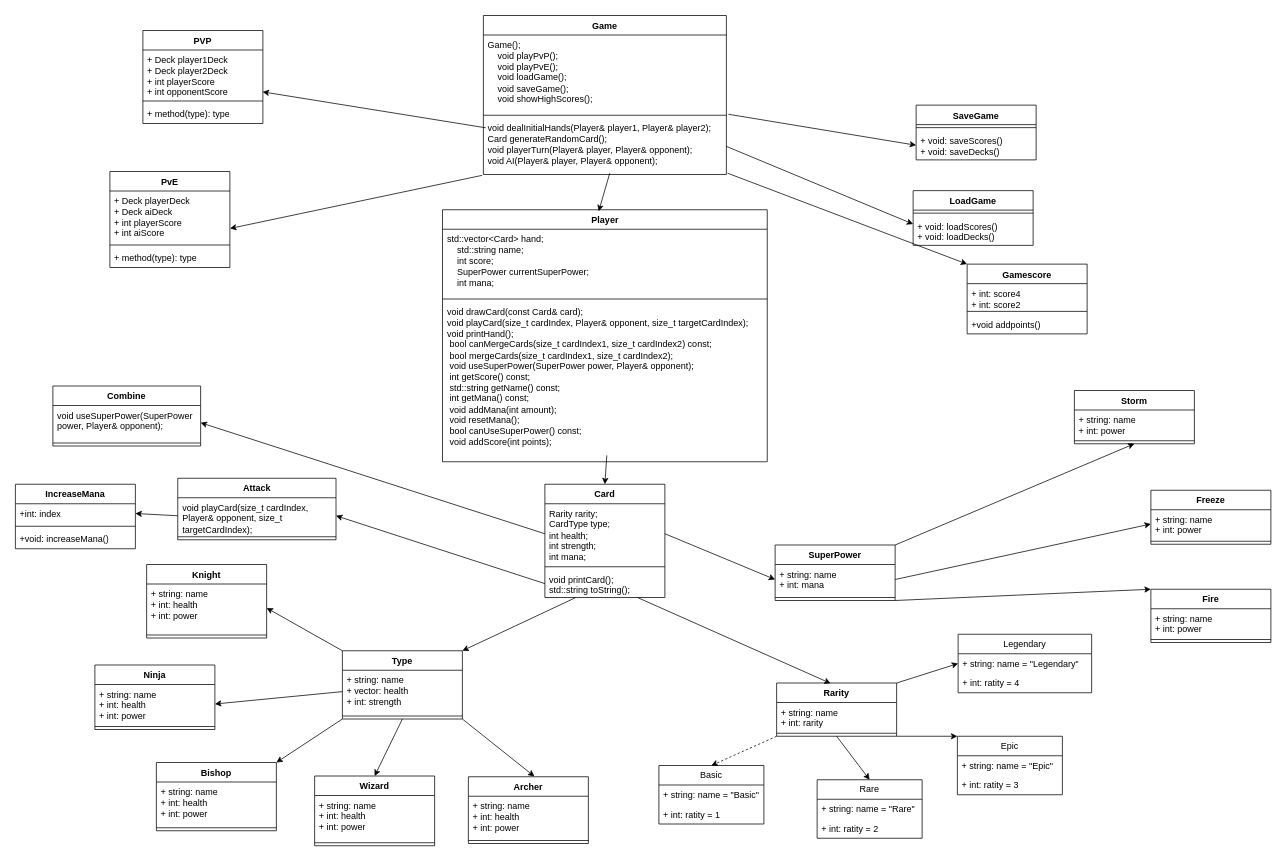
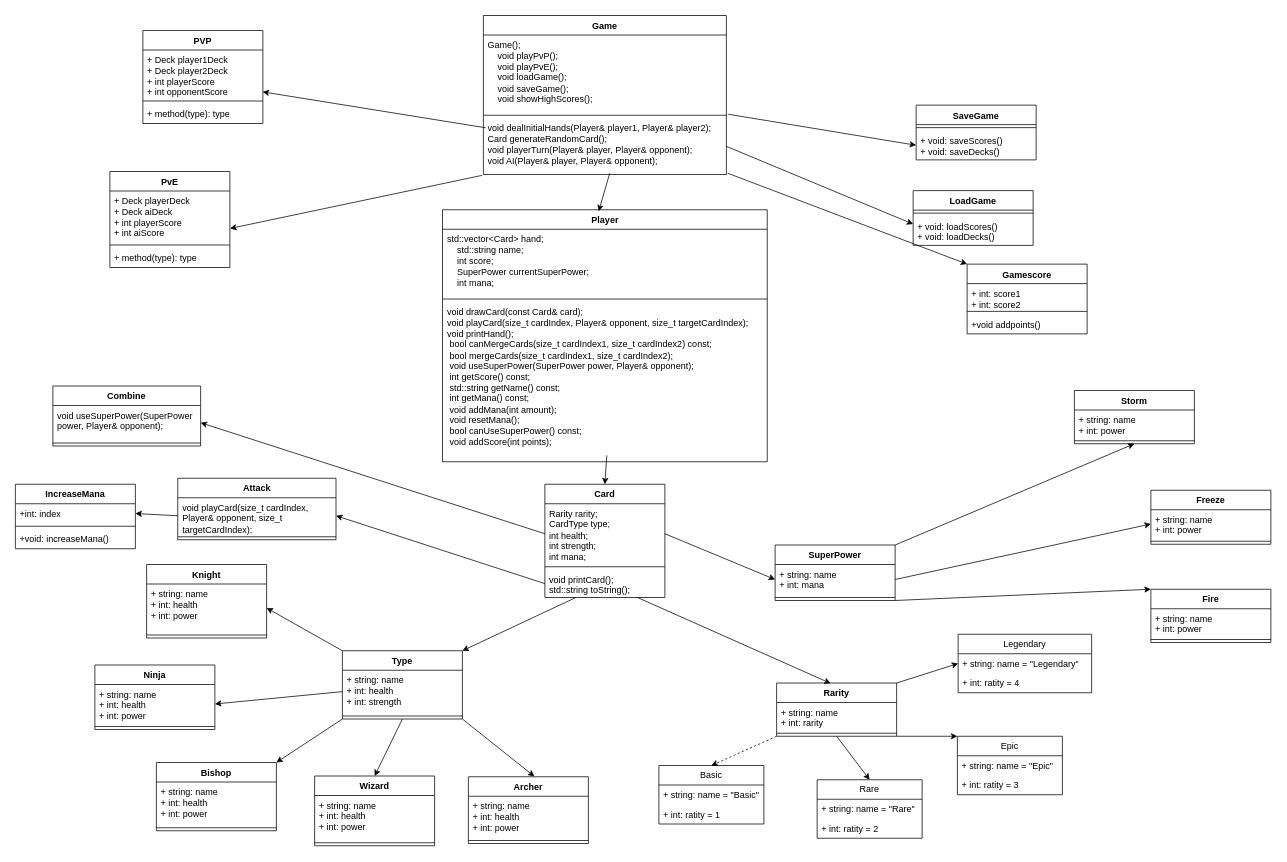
(1000, 300) -> (1000, 300)
(383, 692) -> (380, 692)
